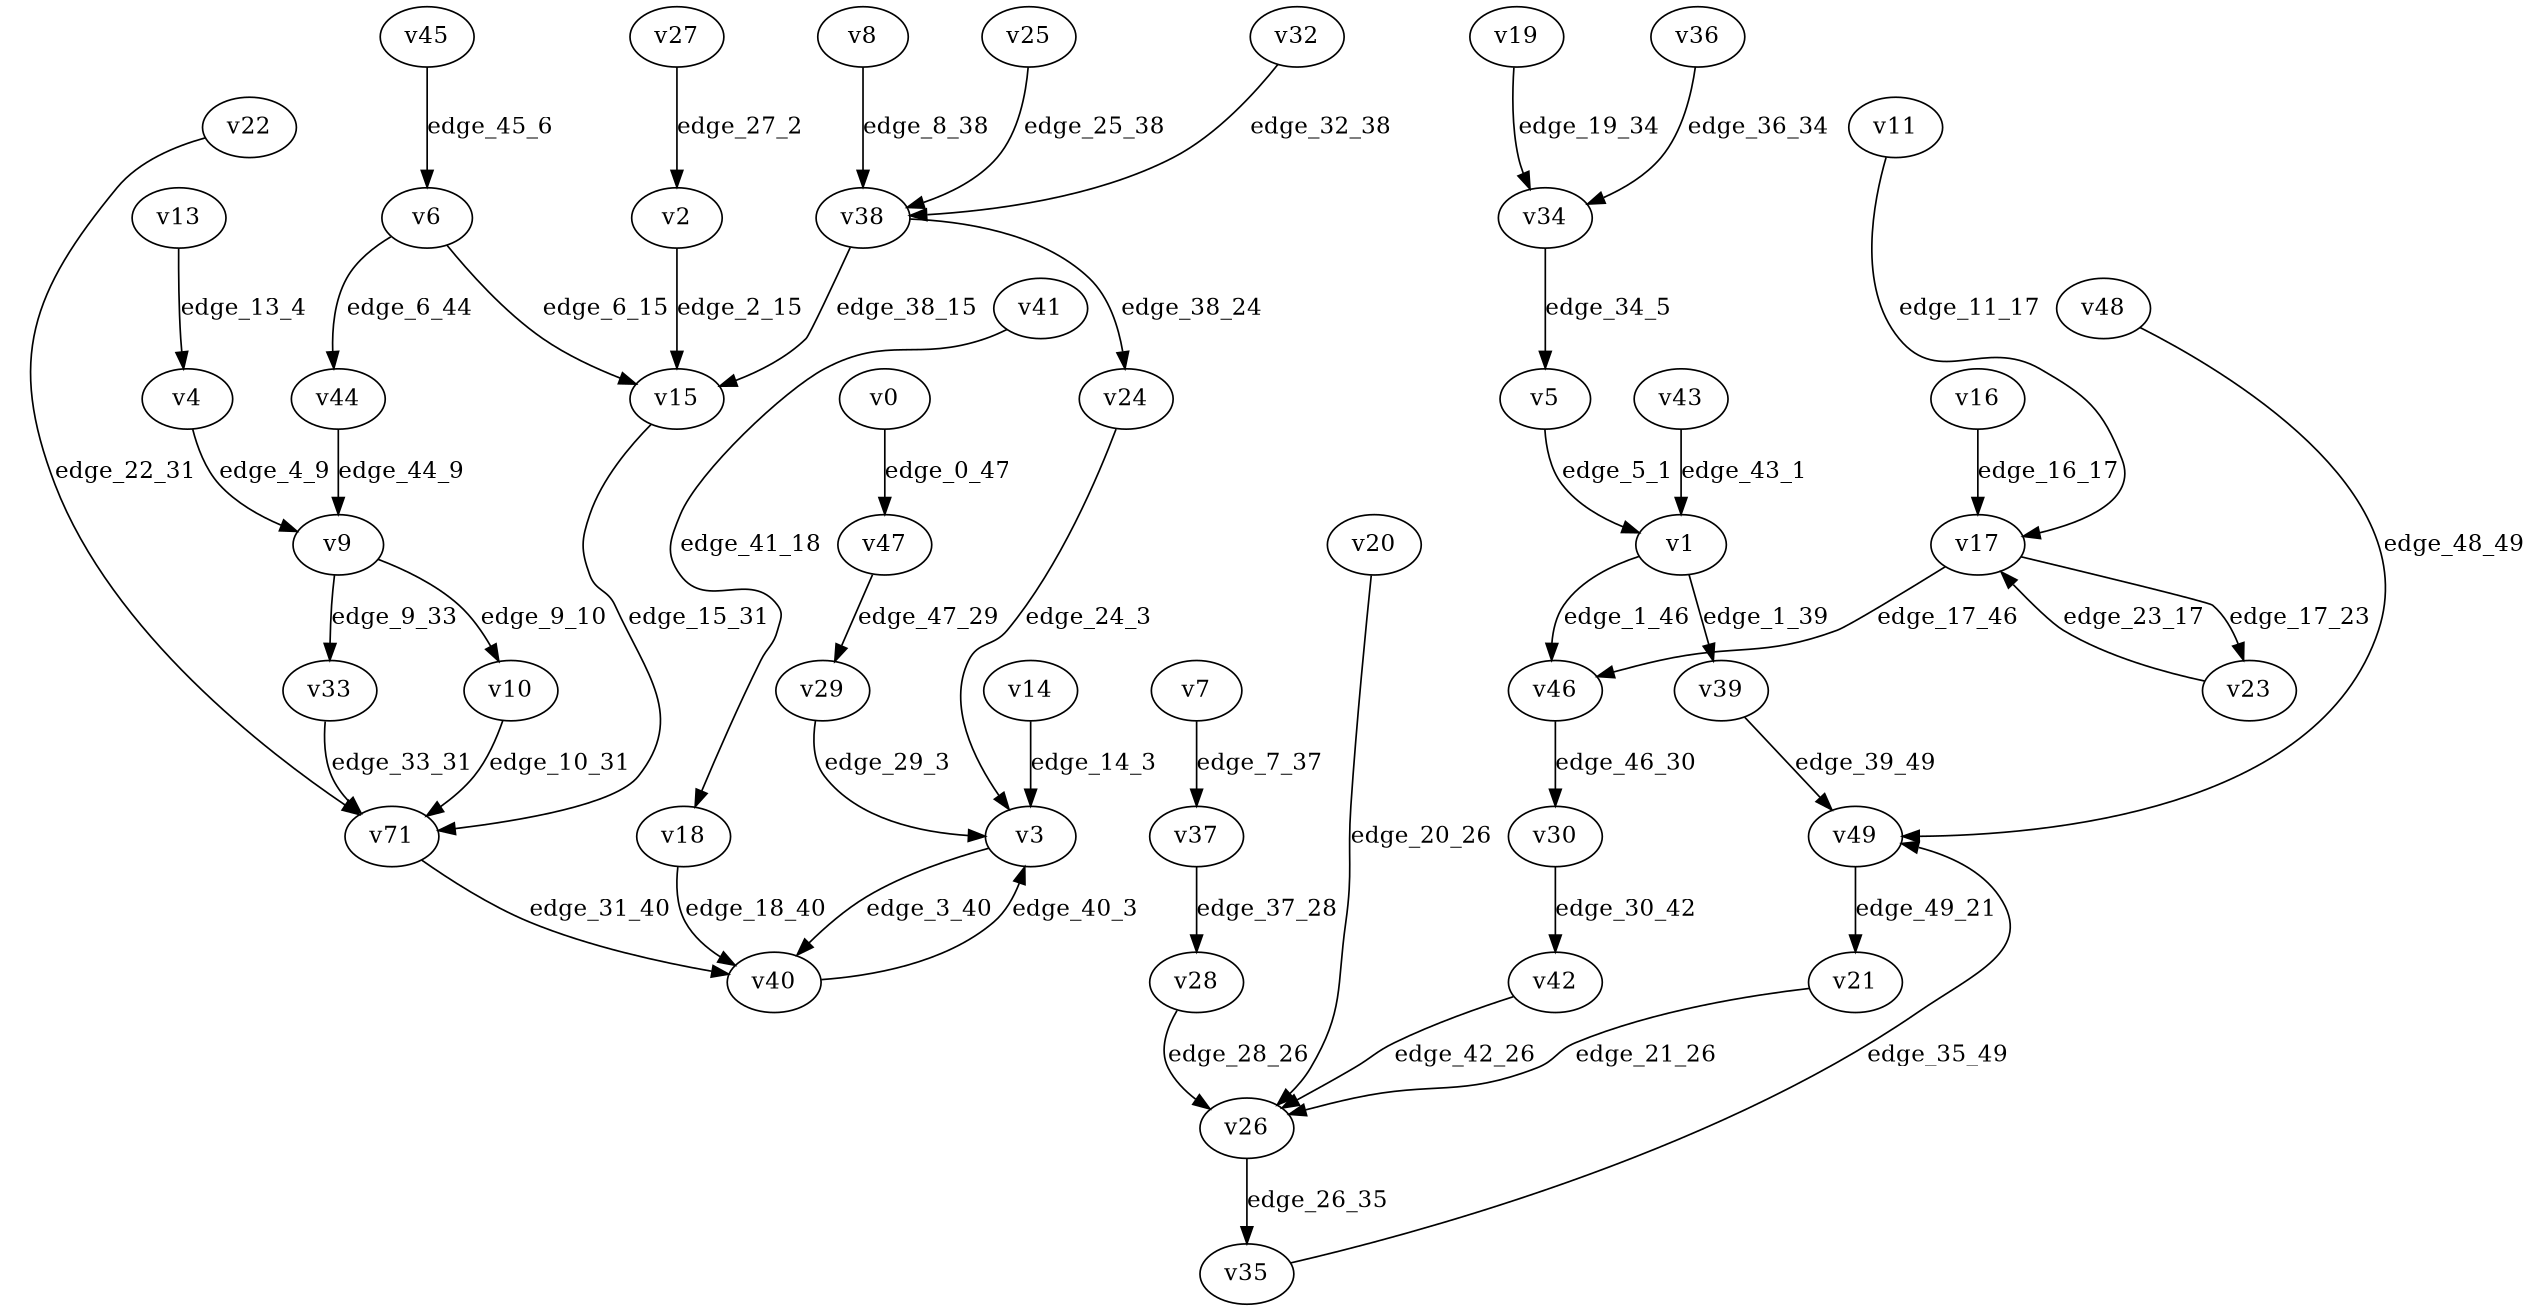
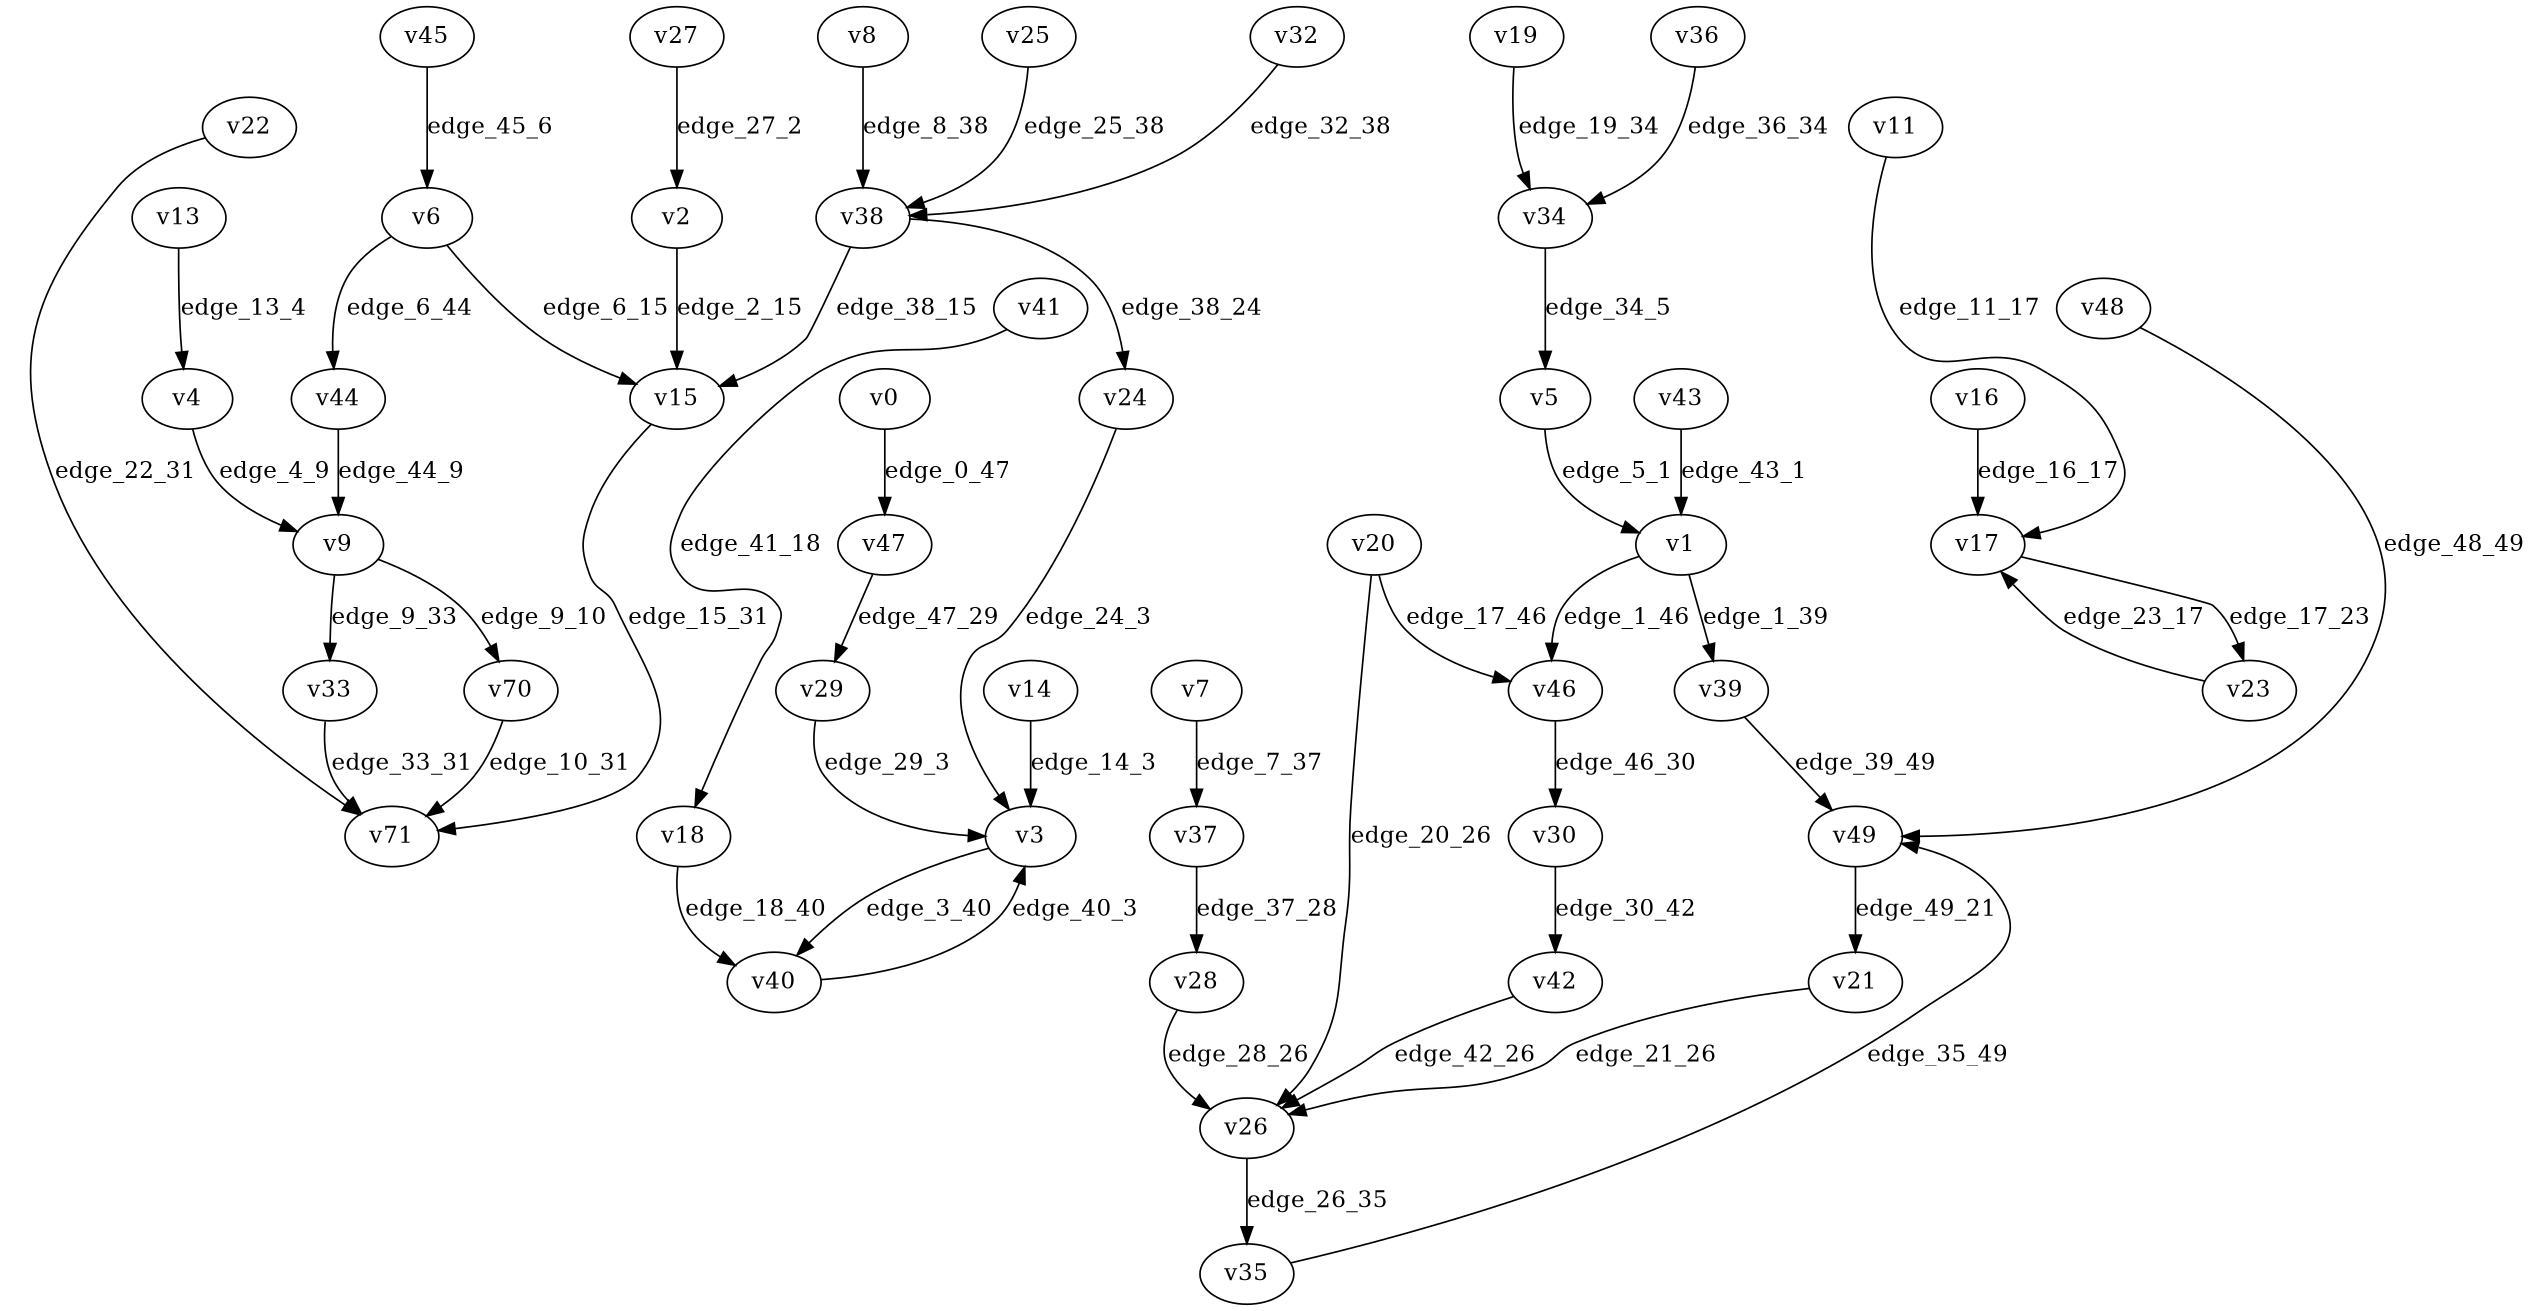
(1788, 644) -> (1421, 643)
(511, 691) -> (511, 691)
(560, 933) -> none
